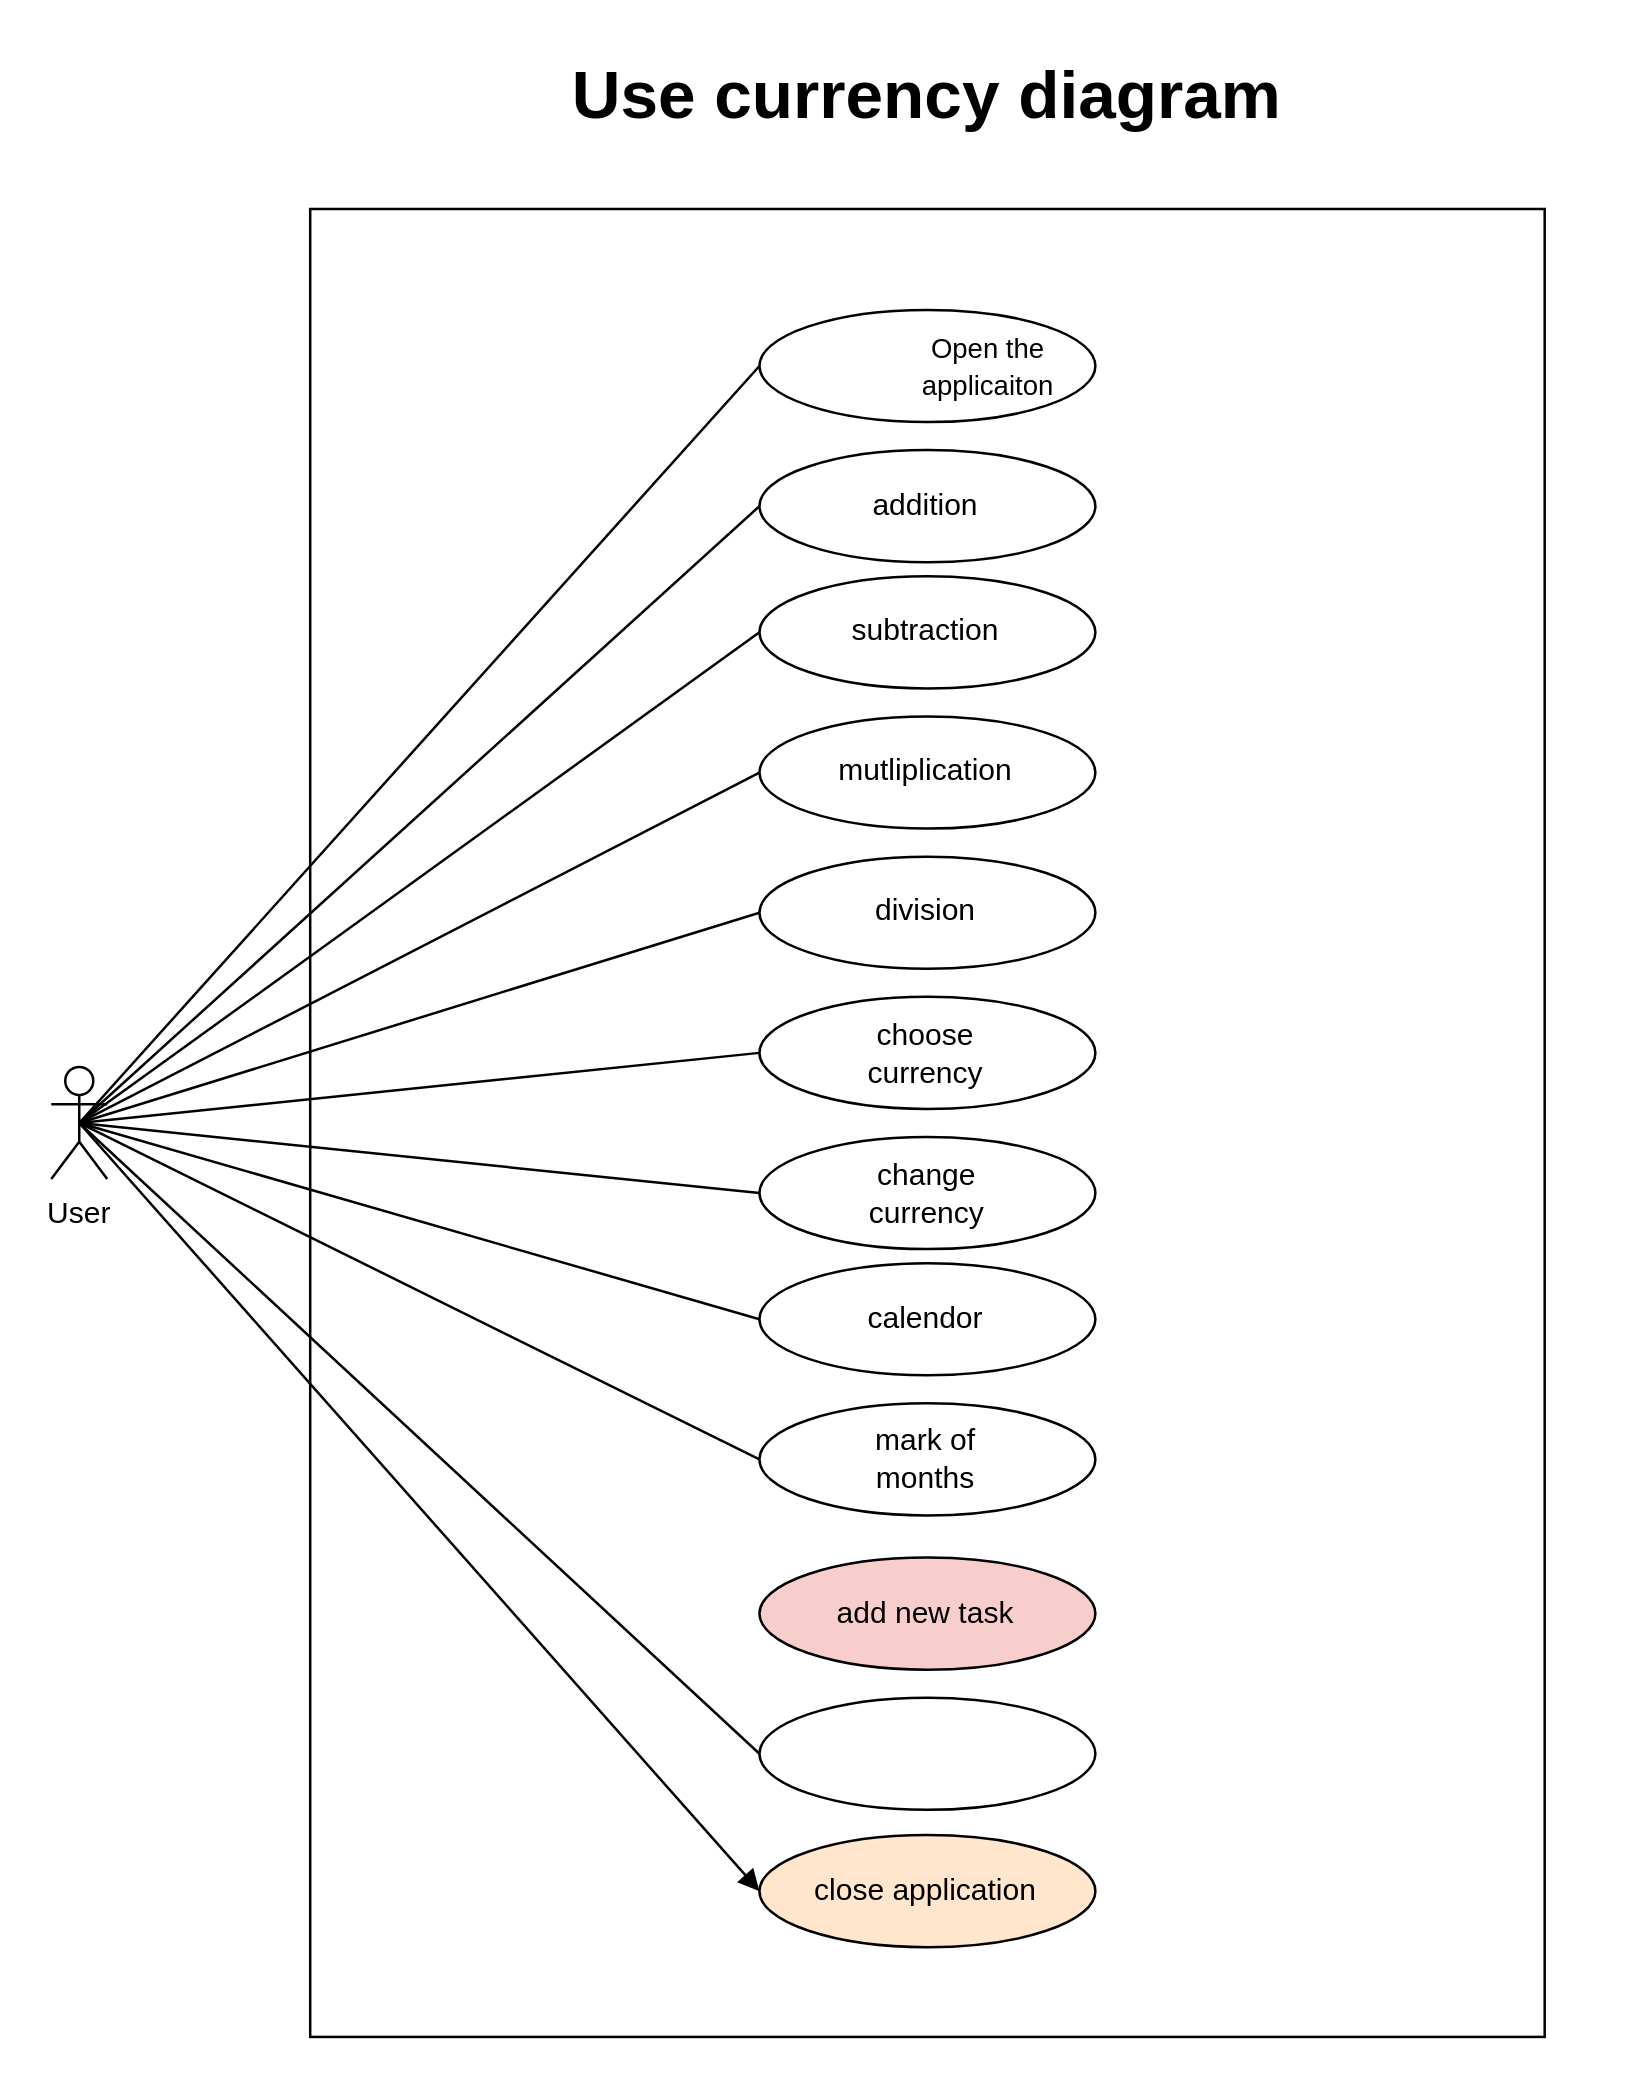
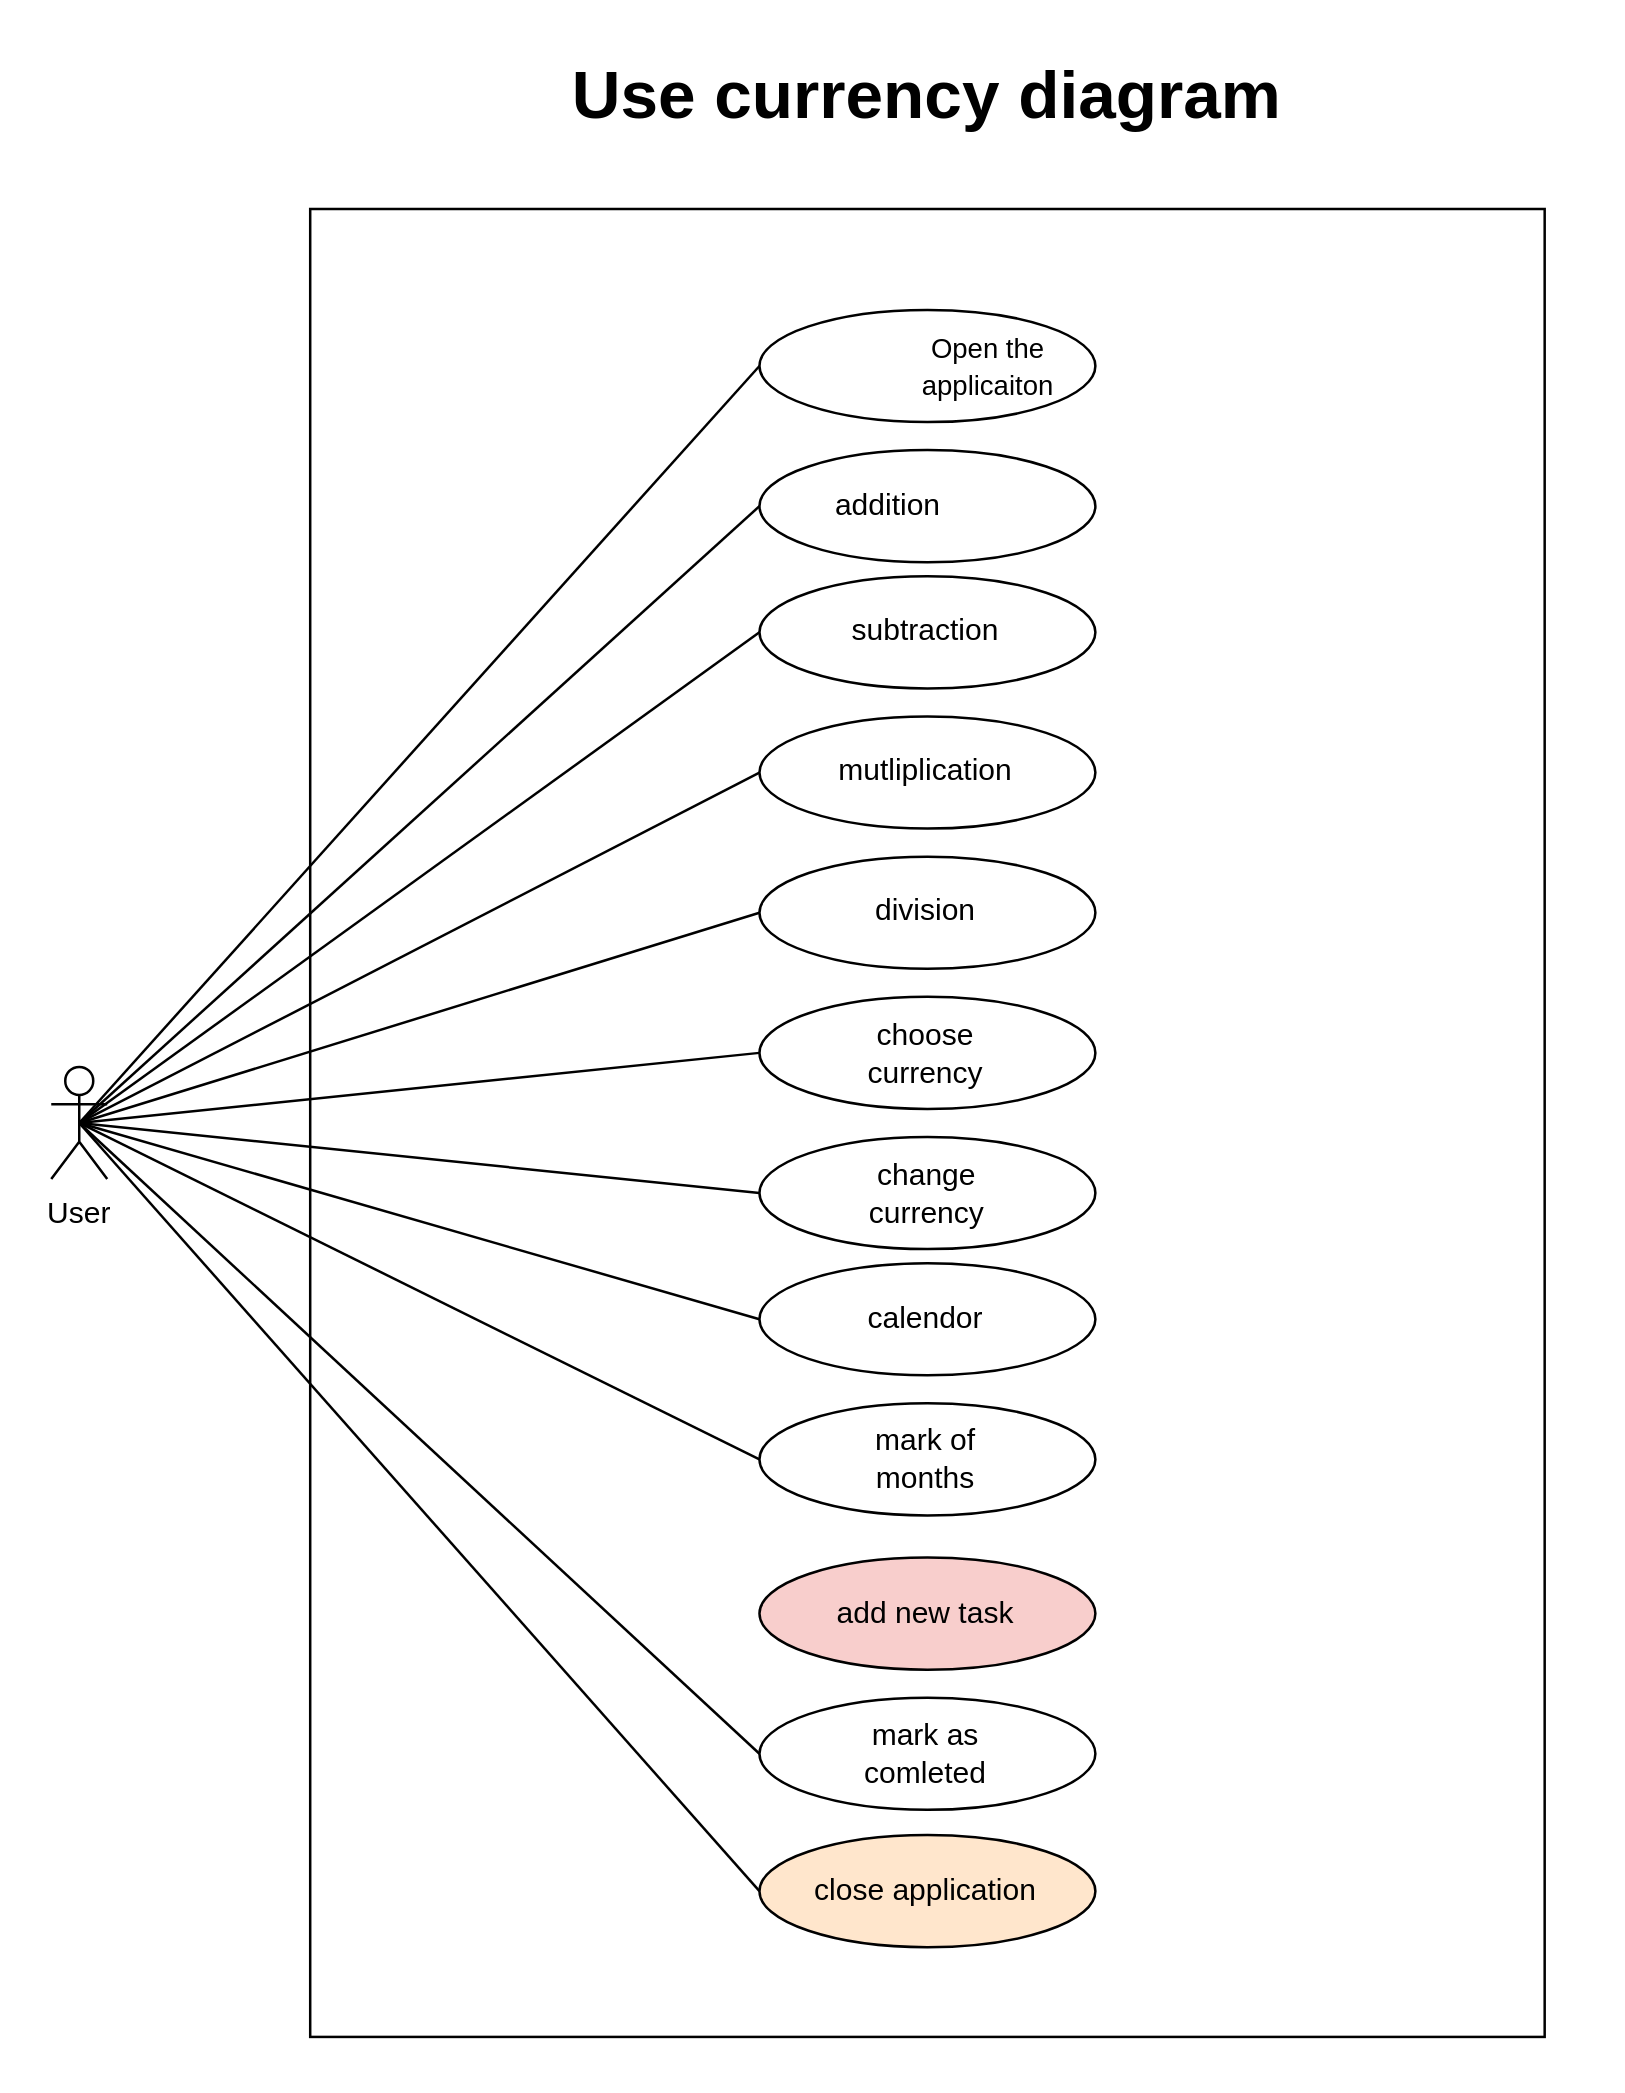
(927, 506) -> (890, 506)
none -> (927, 1754)
(745, 1874) -> (750, 1880)
